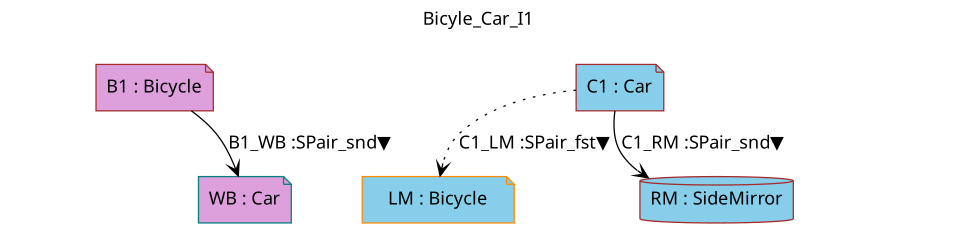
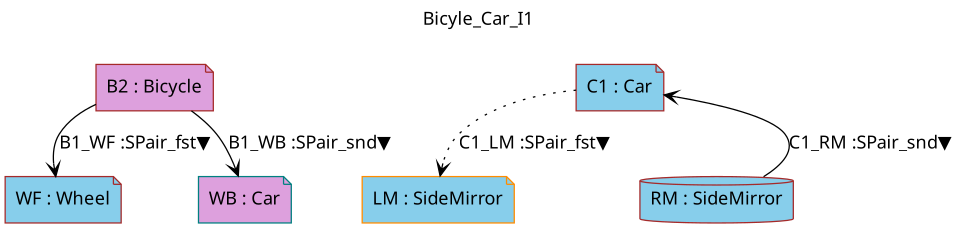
(155, 88) -> (155, 88)
(617, 144) -> (759, 118)
none -> (63, 200)
(438, 200) -> (438, 200)
